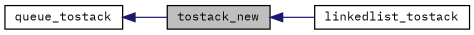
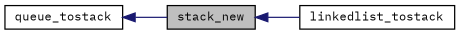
(219, 17) -> (211, 17)
